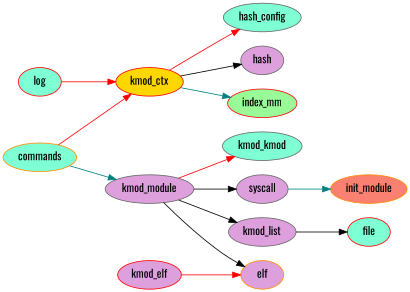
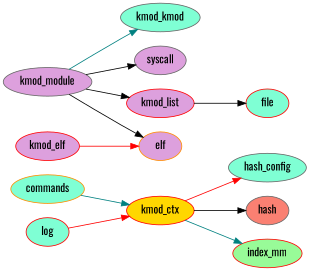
(262, 60) -> (267, 211)
(91, 122) -> (101, 199)
(203, 169) -> (100, 51)
(89, 172) -> none
(369, 189) -> none
(262, 232) -> (160, 103)
